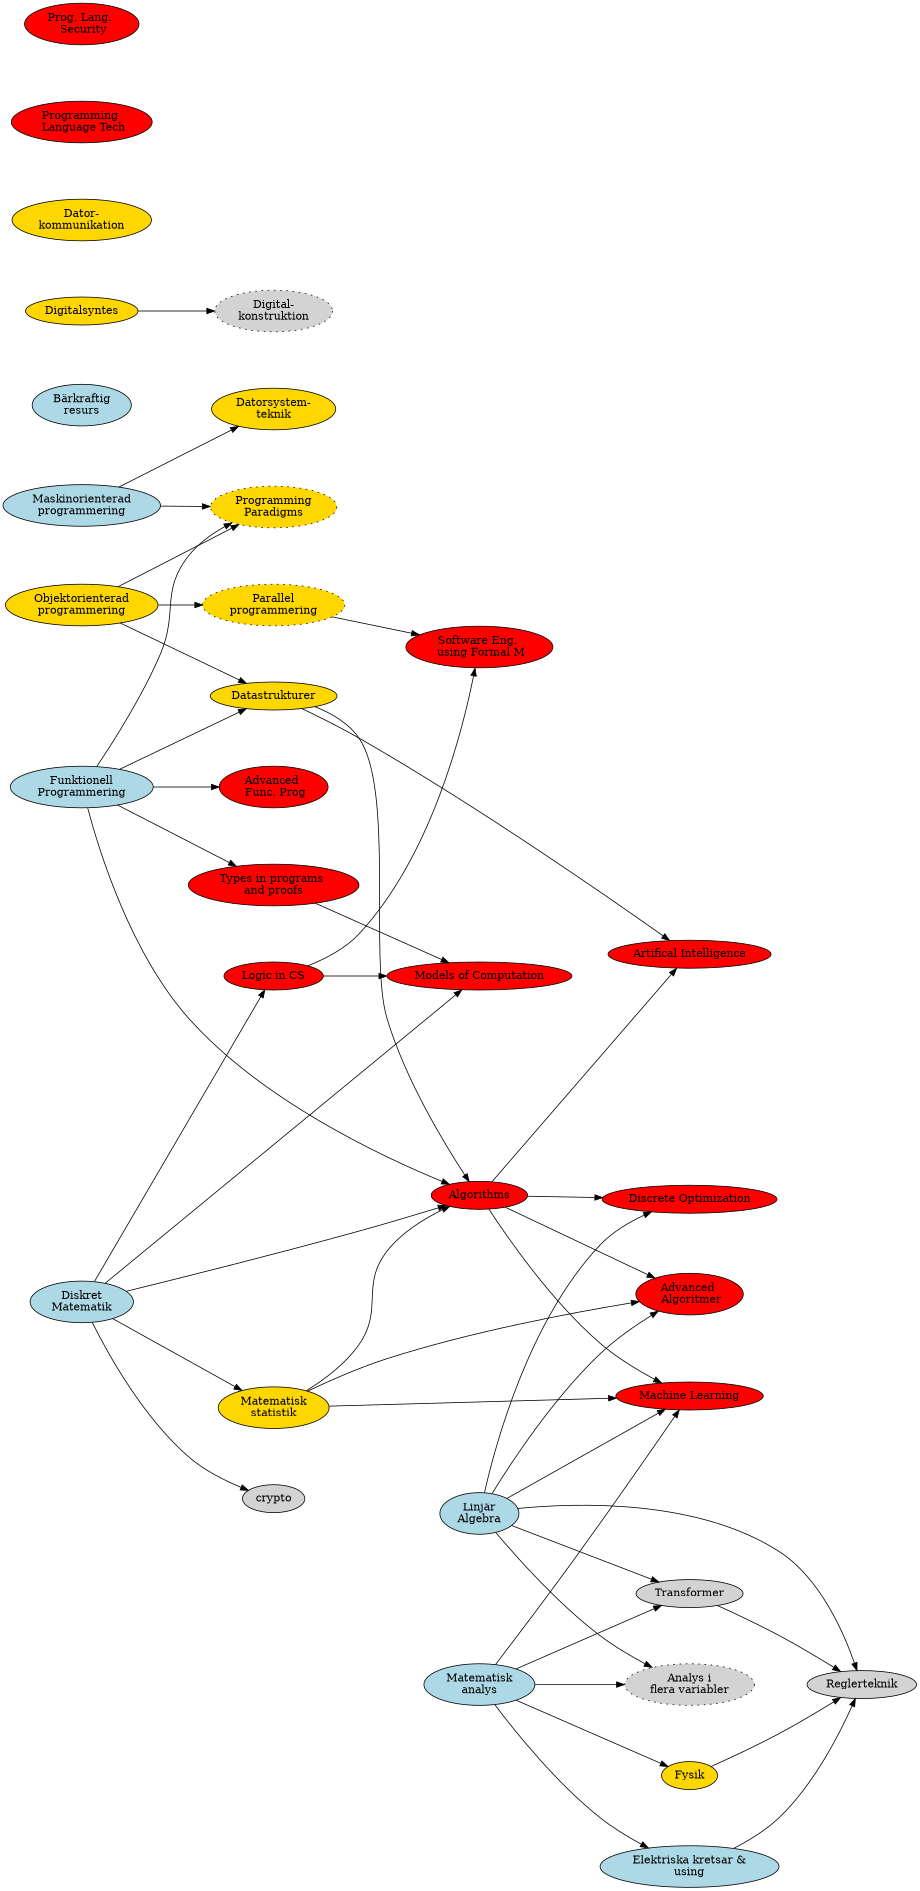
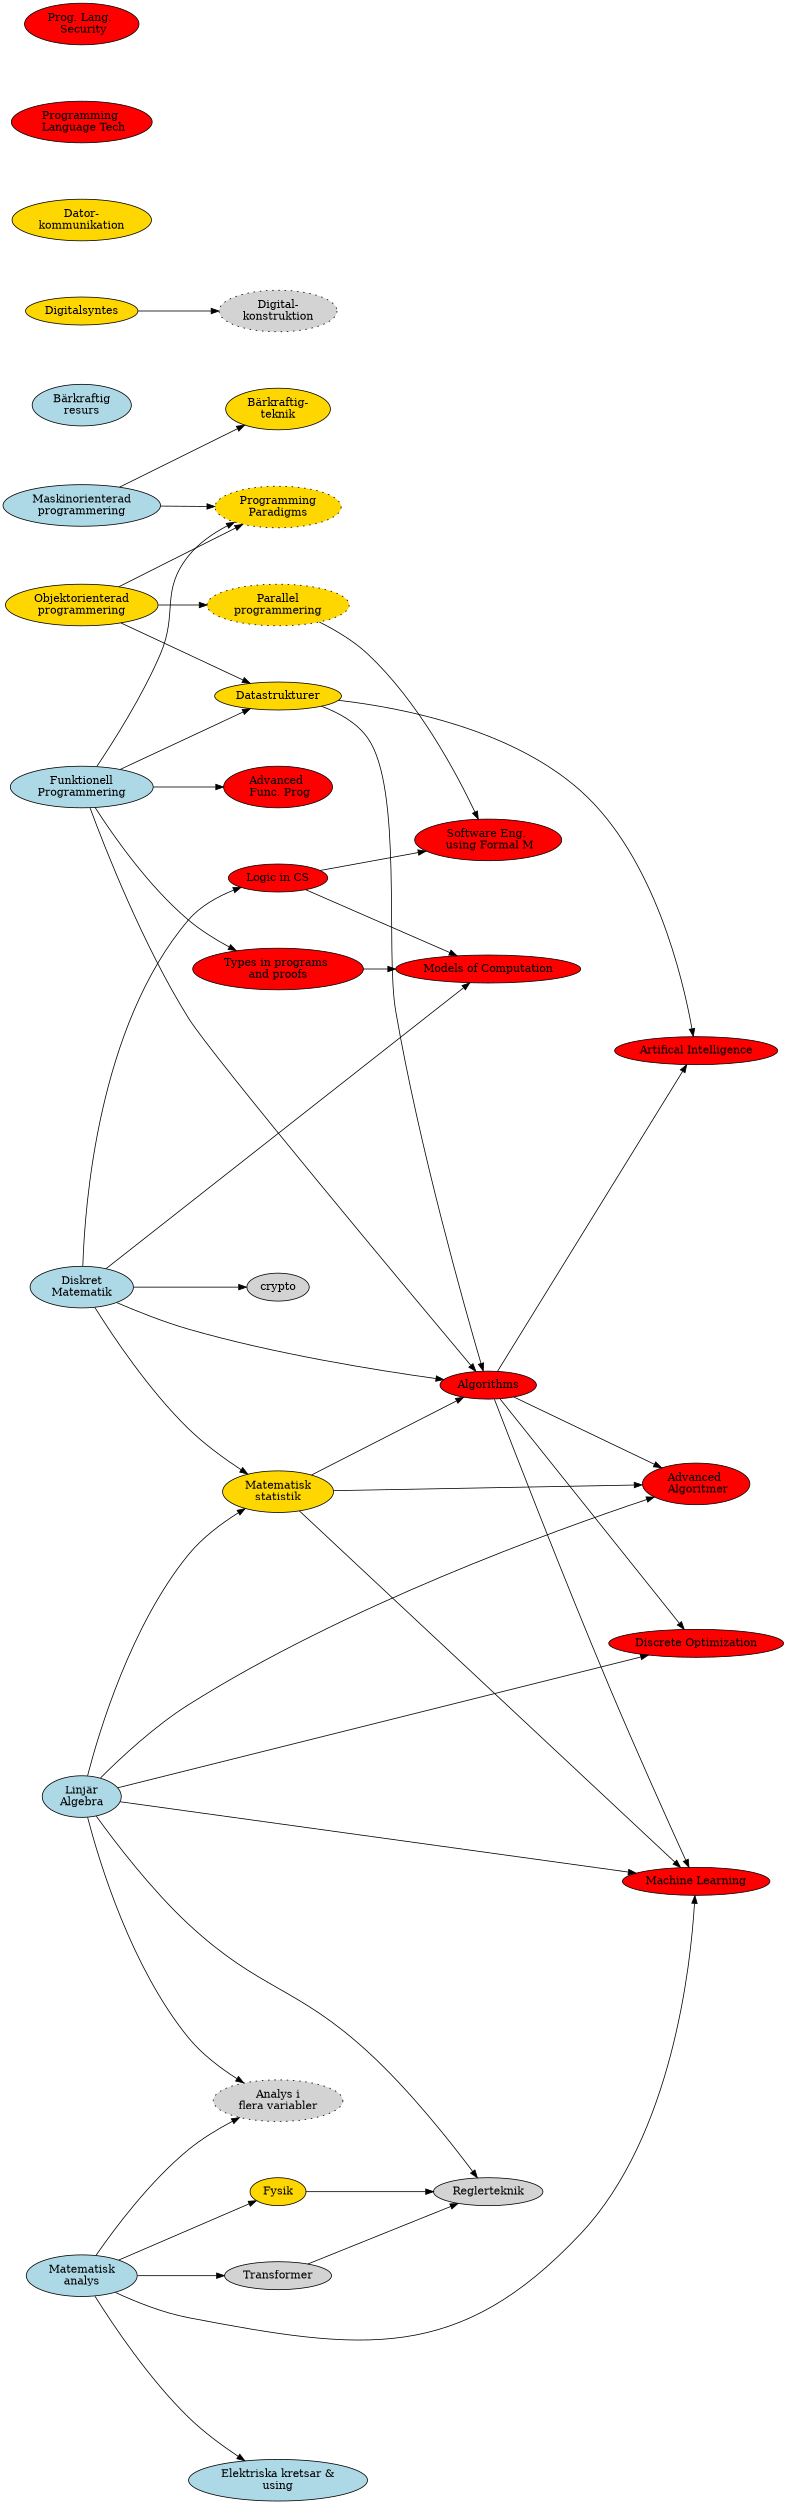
(274, 409) -> (278, 409)
(585, 1554) -> (141, 1630)
(805, 1788) -> none
